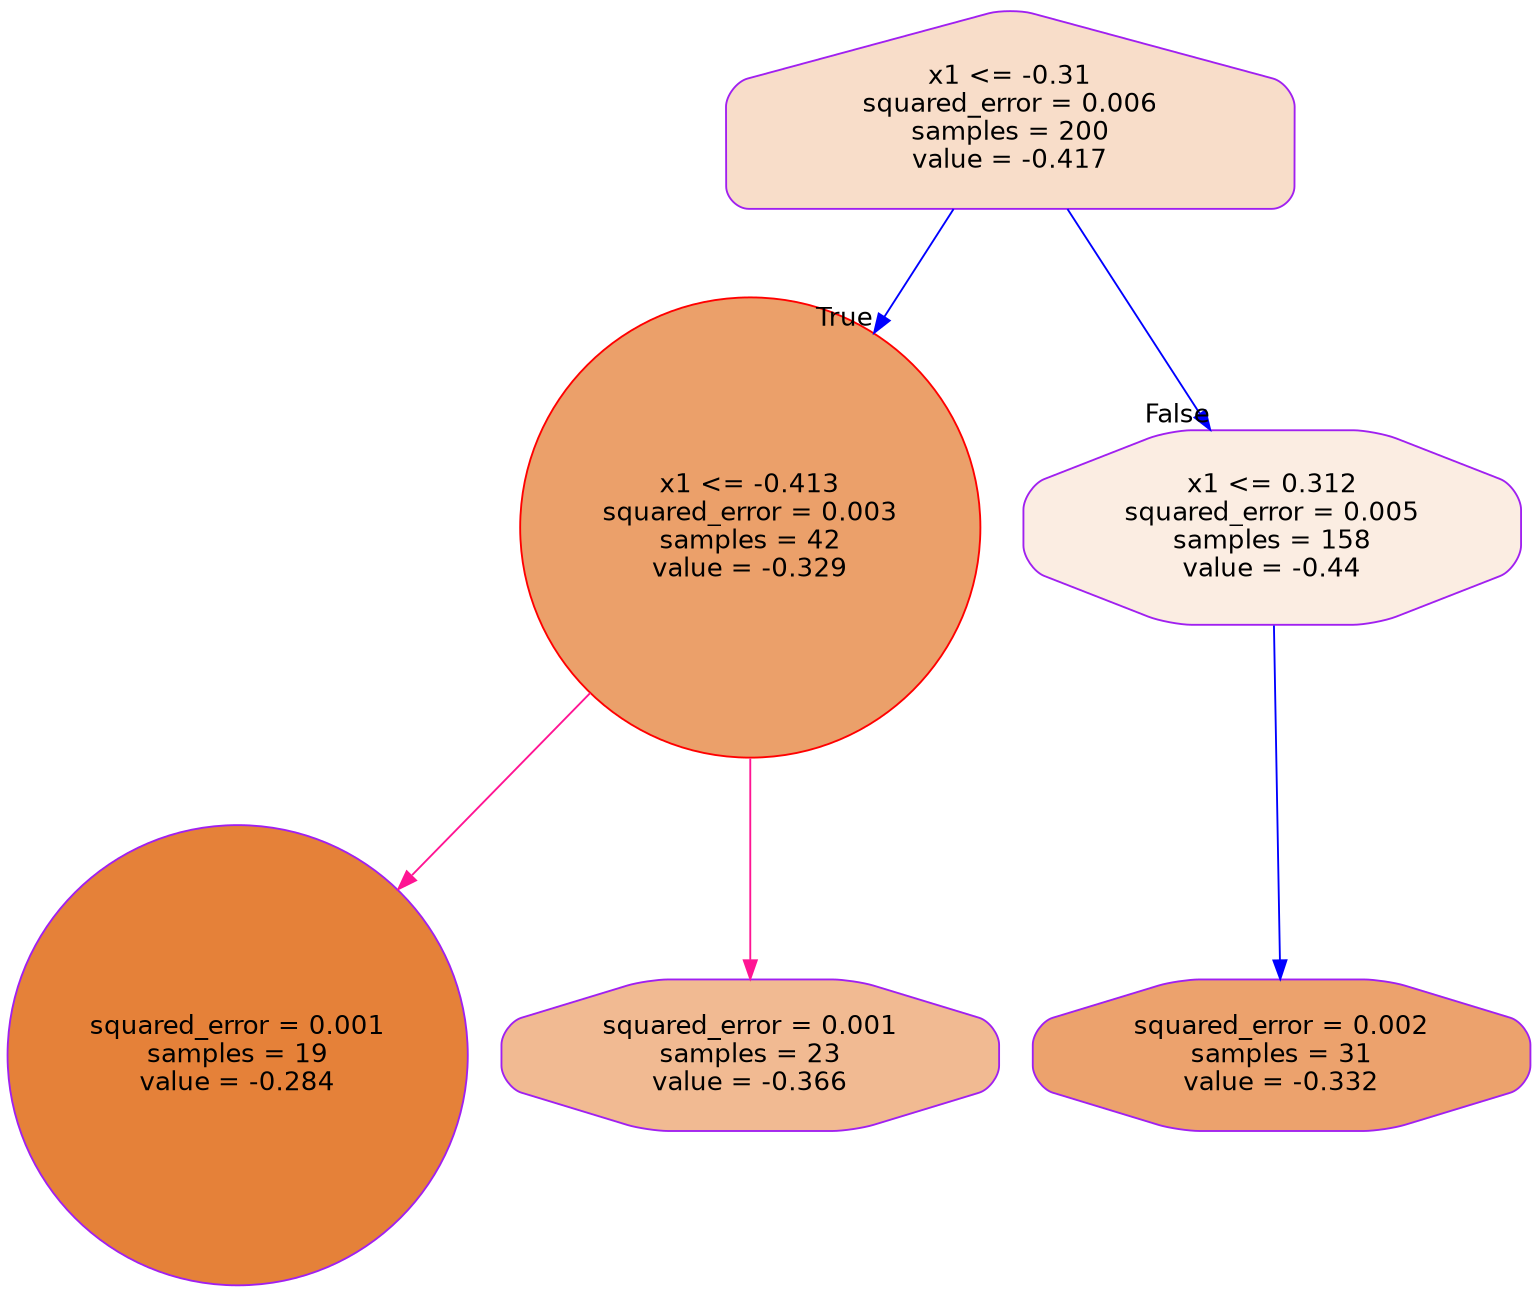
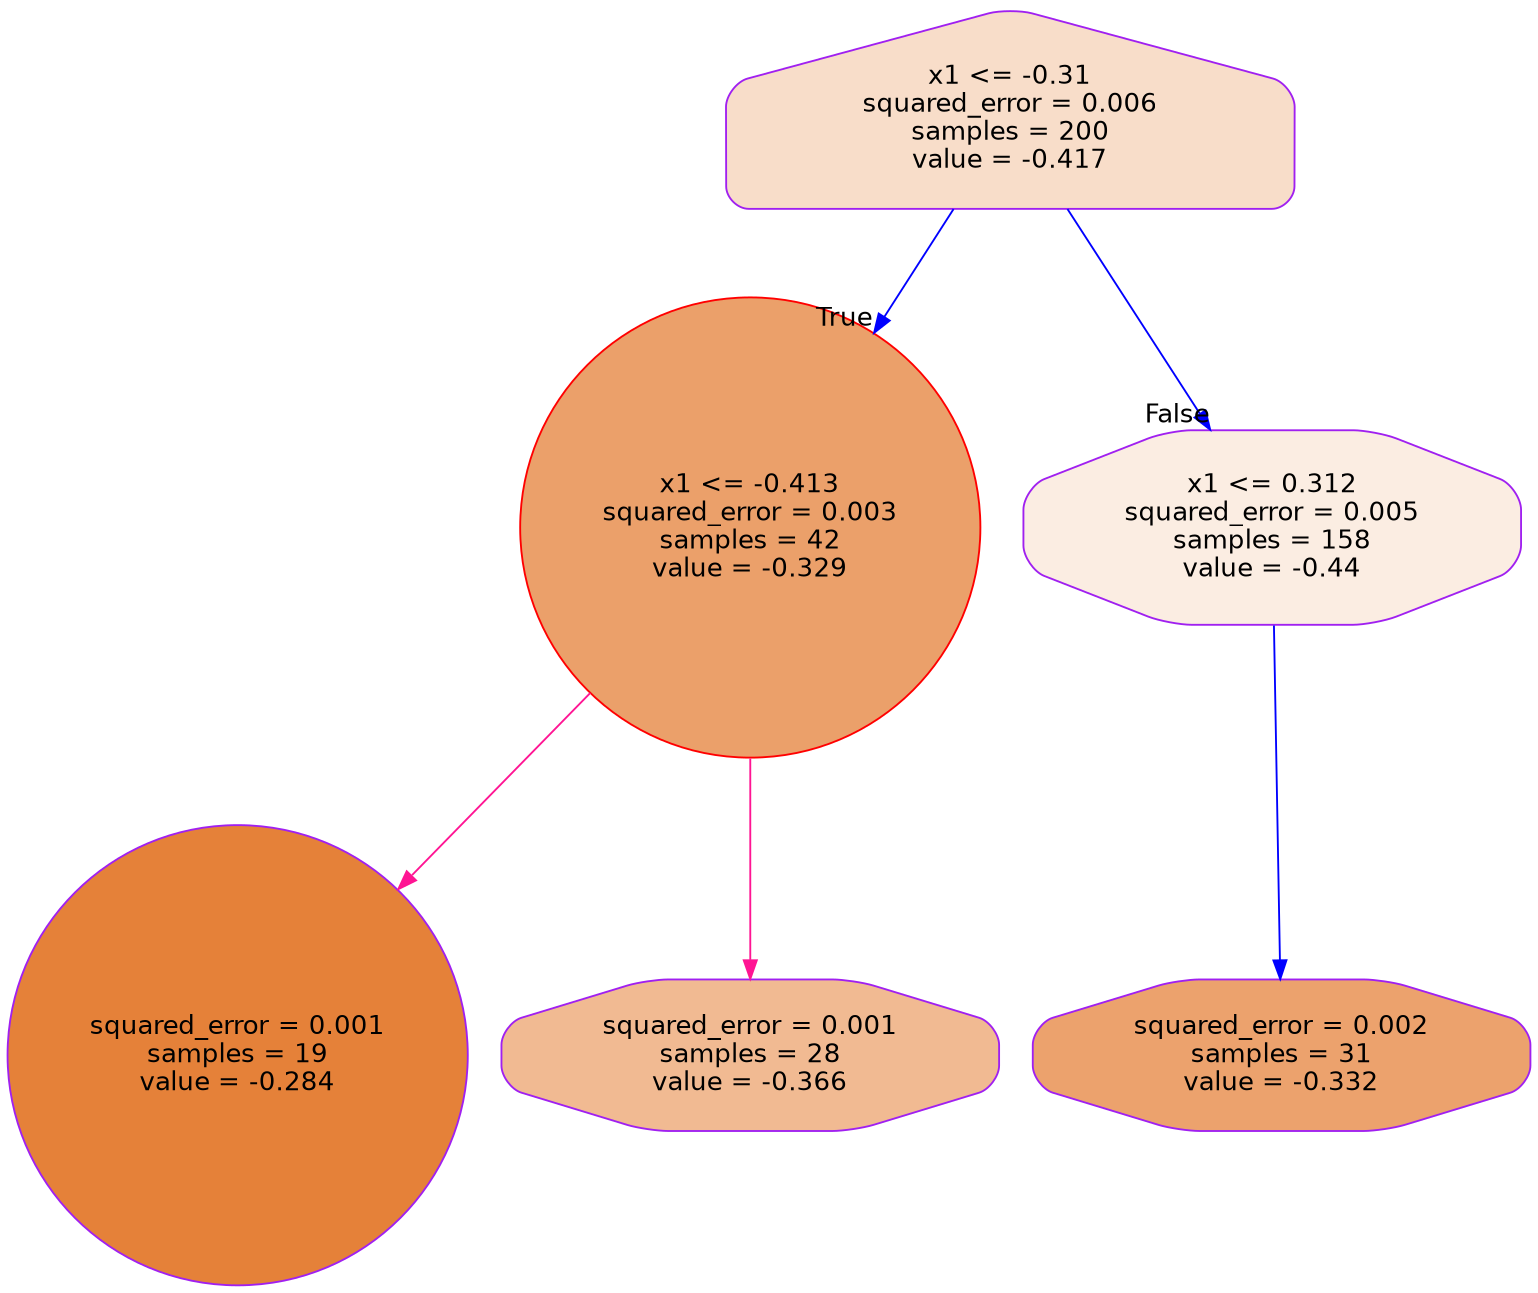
(750, 1055) -> (750, 1055)
